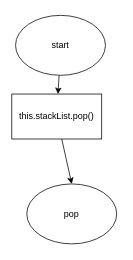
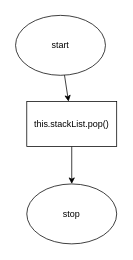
(57, 117) -> (72, 124)
(72, 214) -> (72, 214)
